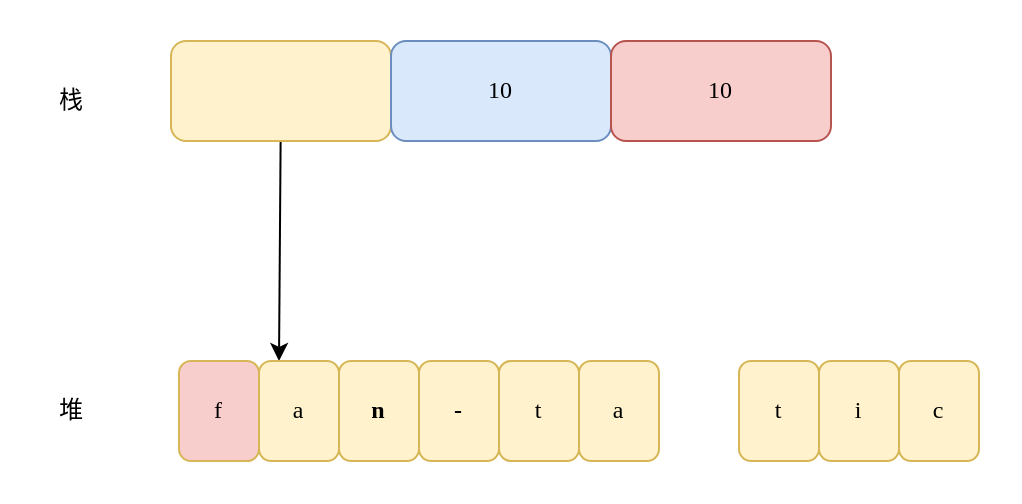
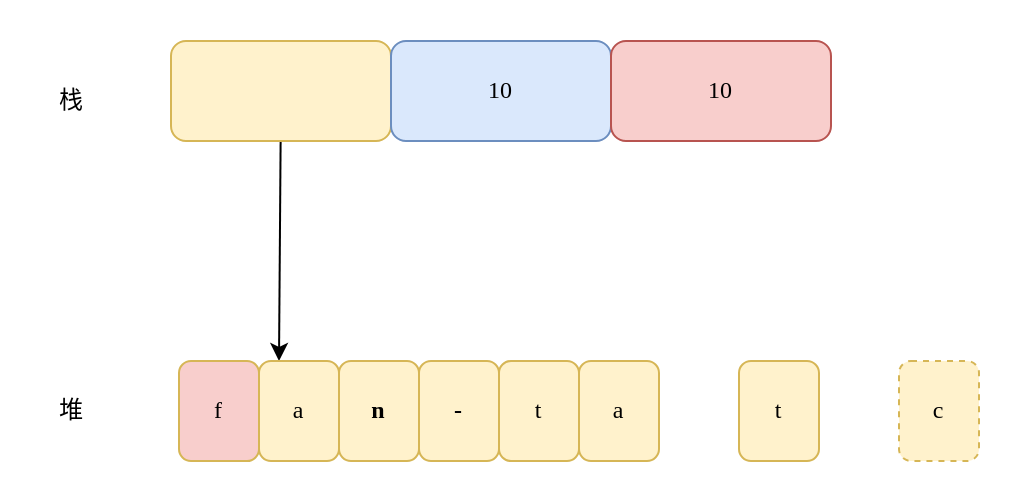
(859, 411) -> none
(939, 411) -> (939, 411)
